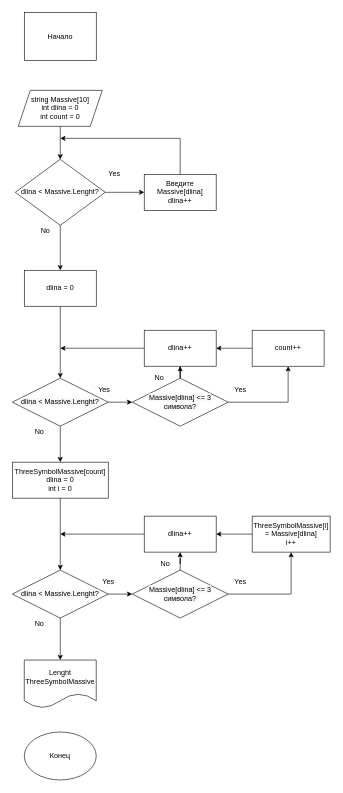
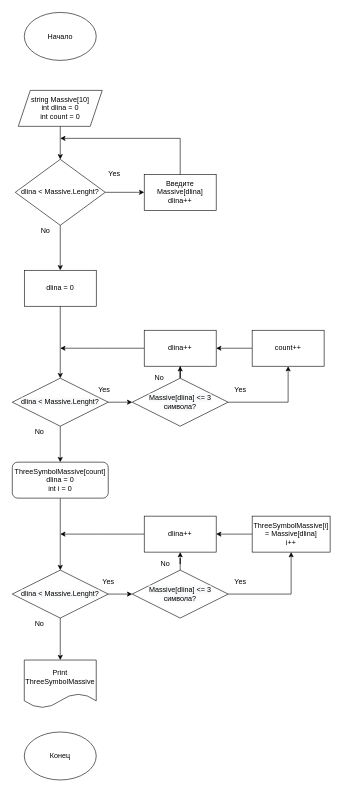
(60, 36) -> (60, 36)
(60, 480) -> (60, 480)
(60, 677) -> (60, 677)
